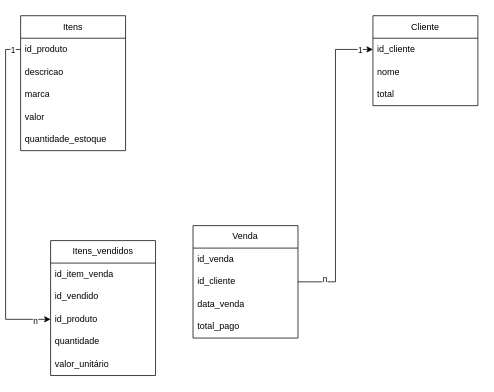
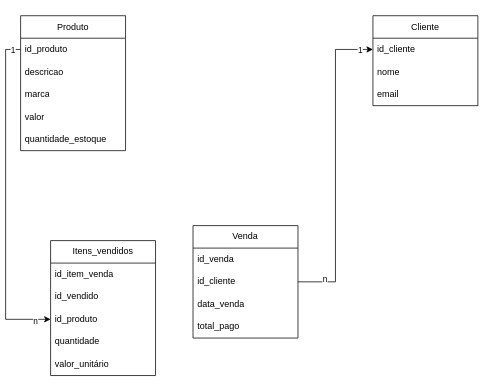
(73, 27) -> (73, 27)
(389, 94) -> (388, 94)
